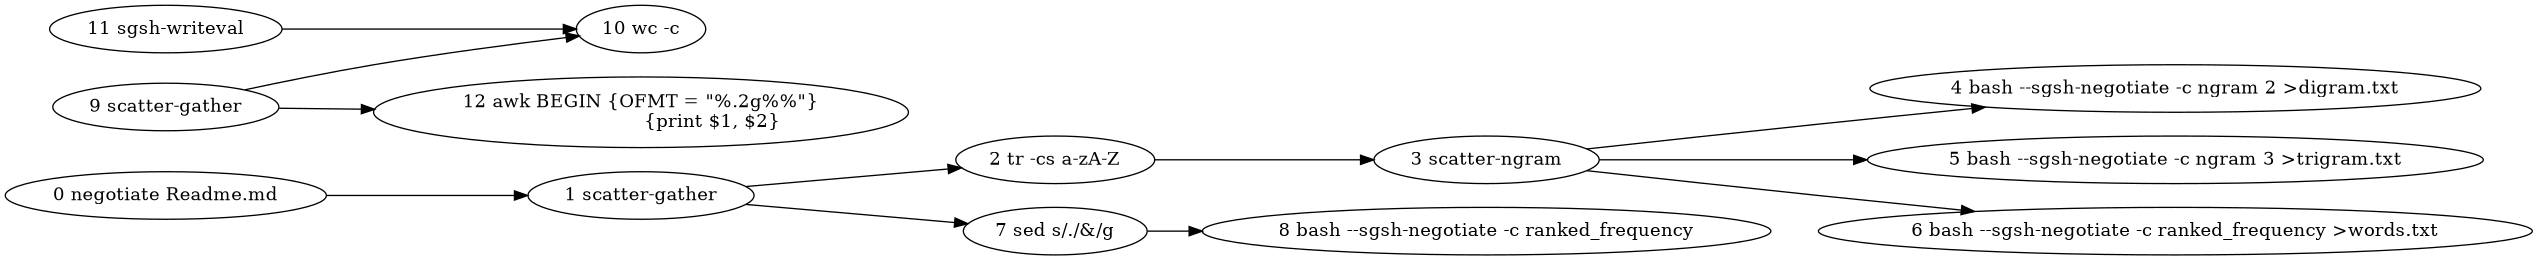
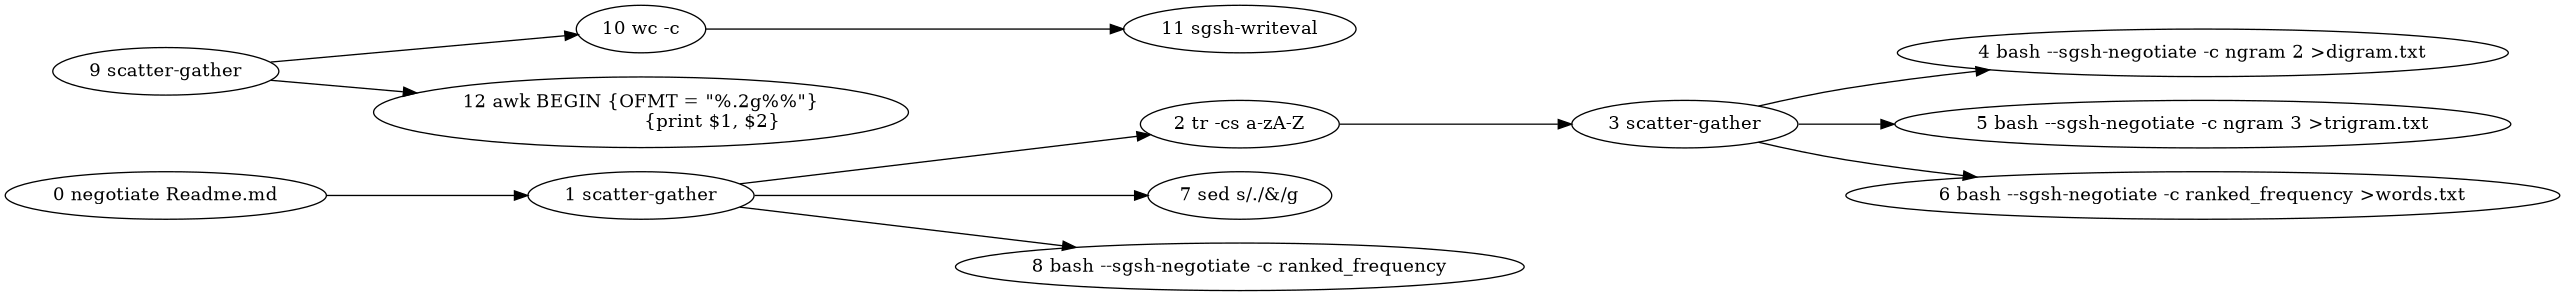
(423, 29) -> (908, 29)
(1487, 160) -> (1685, 124)
(1168, 231) -> (901, 226)
